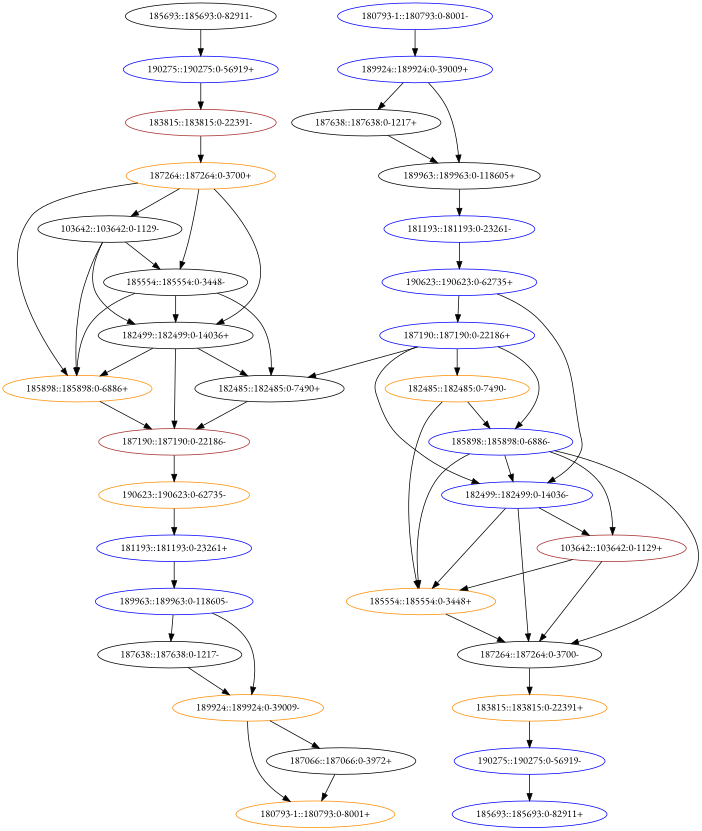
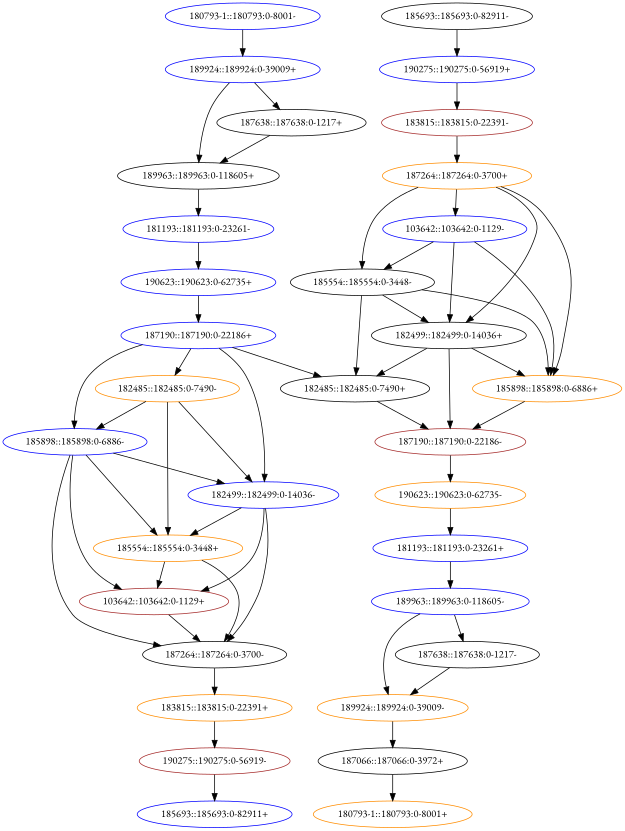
(110, 229) -> (455, 229)
(571, 376) -> (213, 439)
(517, 575) -> (162, 571)
(530, 761) -> (215, 761)
(255, 765) -> none
